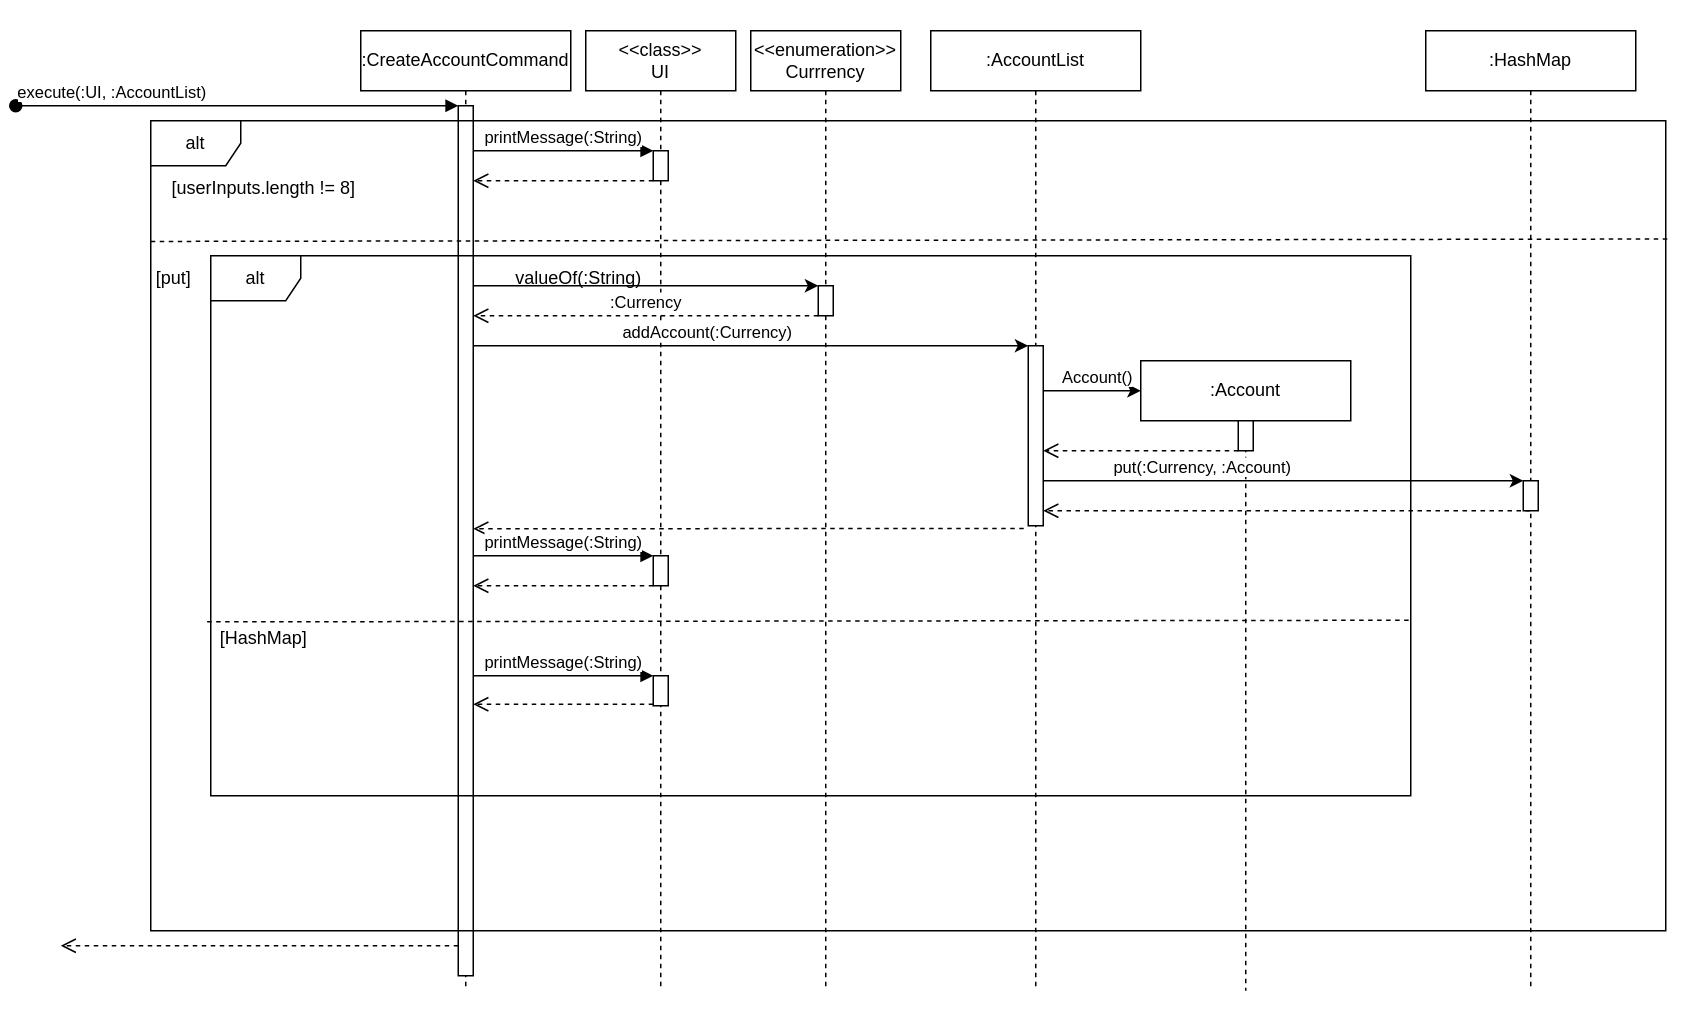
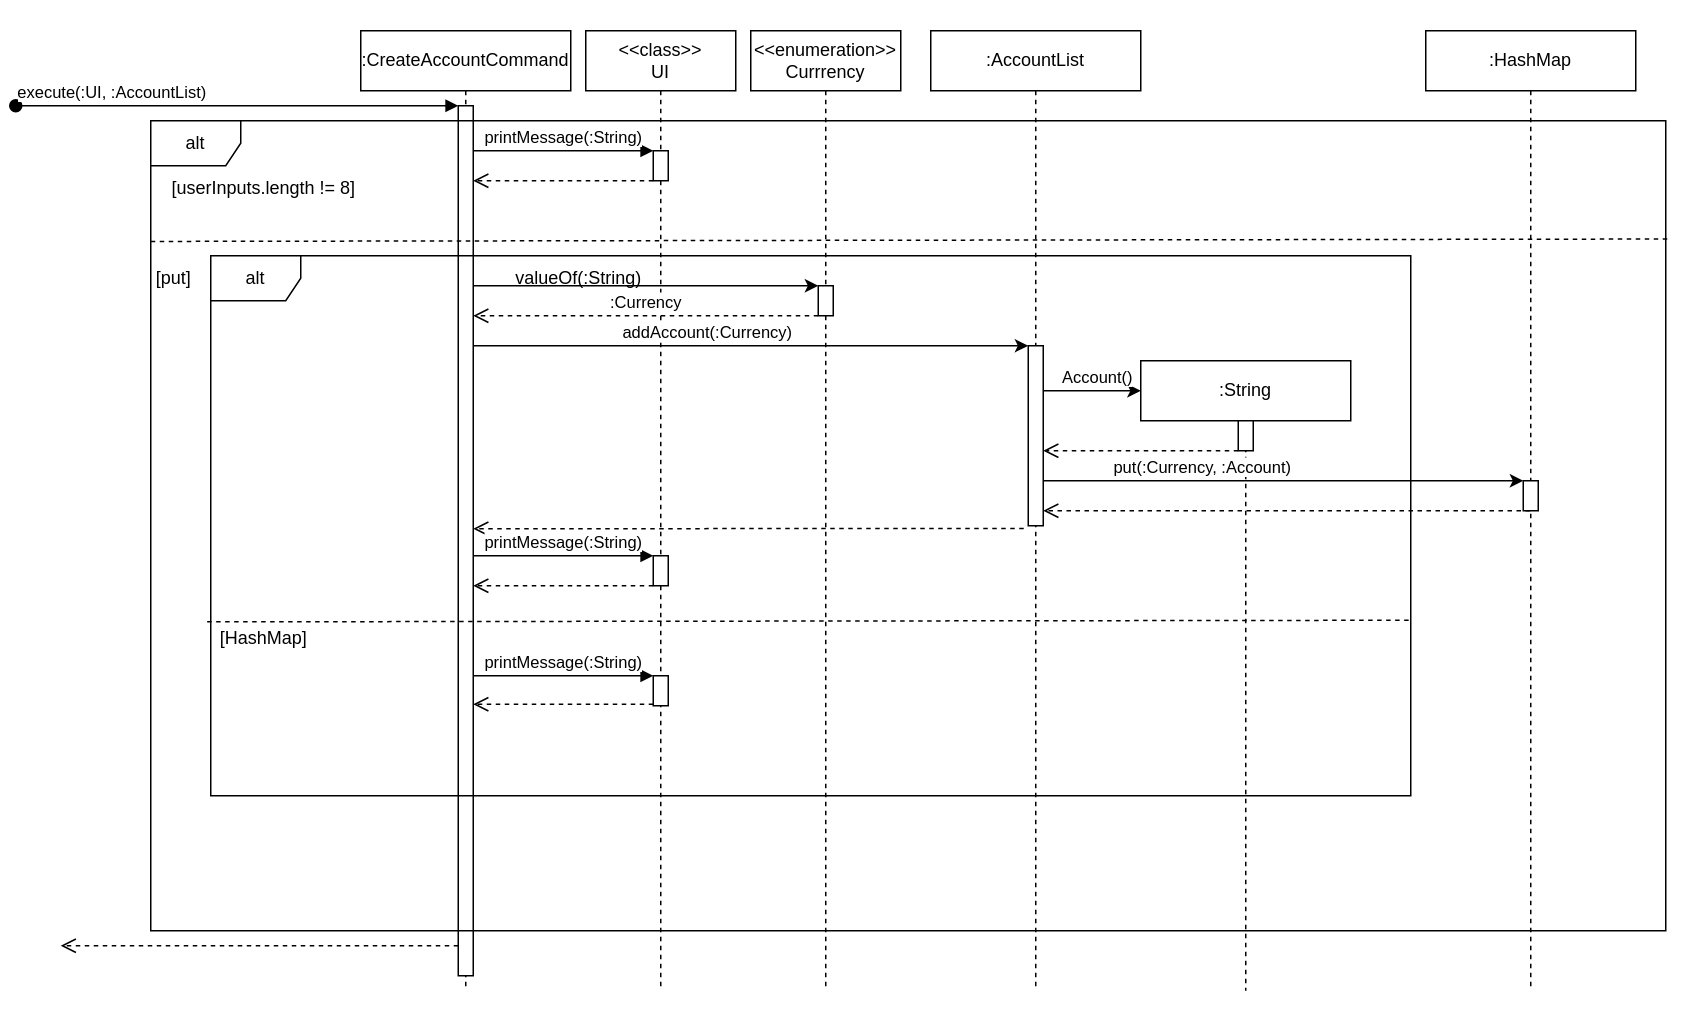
(1246, 391) -> (1246, 391)
